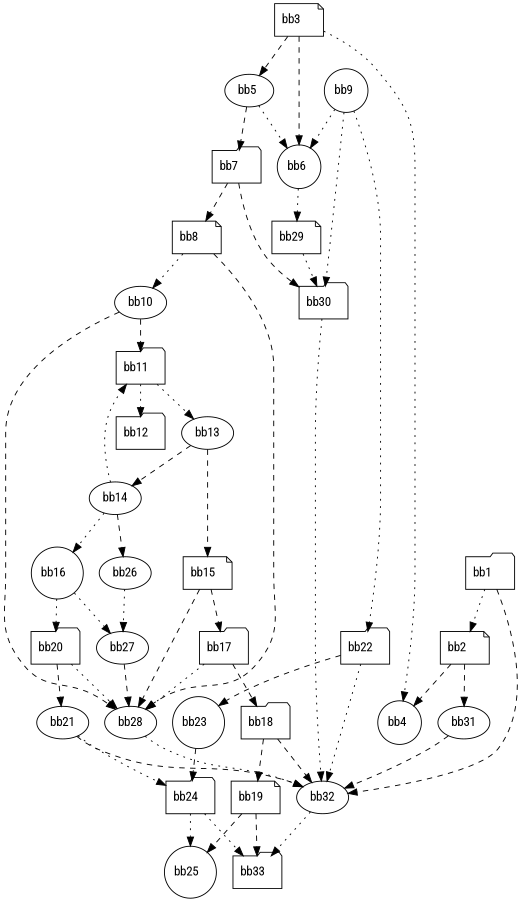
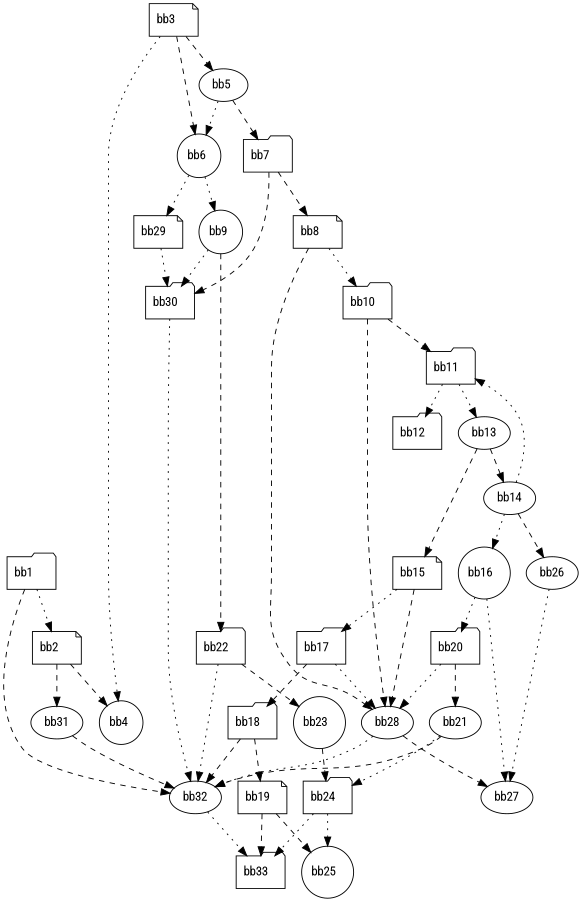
(325, 125) -> (209, 190)
(141, 303) -> (367, 303)
(381, 365) -> (221, 438)
(215, 606) -> (368, 611)
(126, 681) -> (440, 760)
